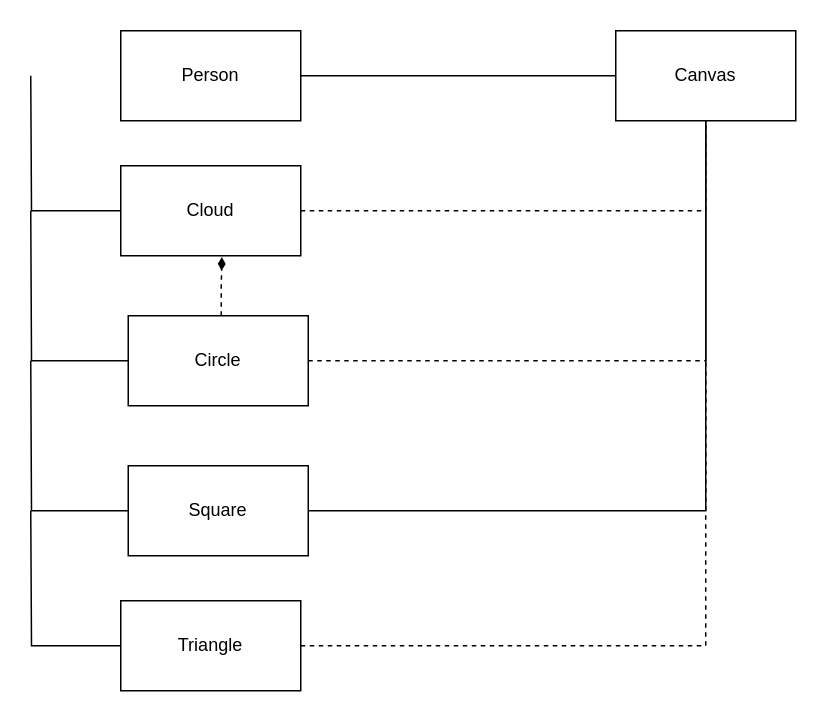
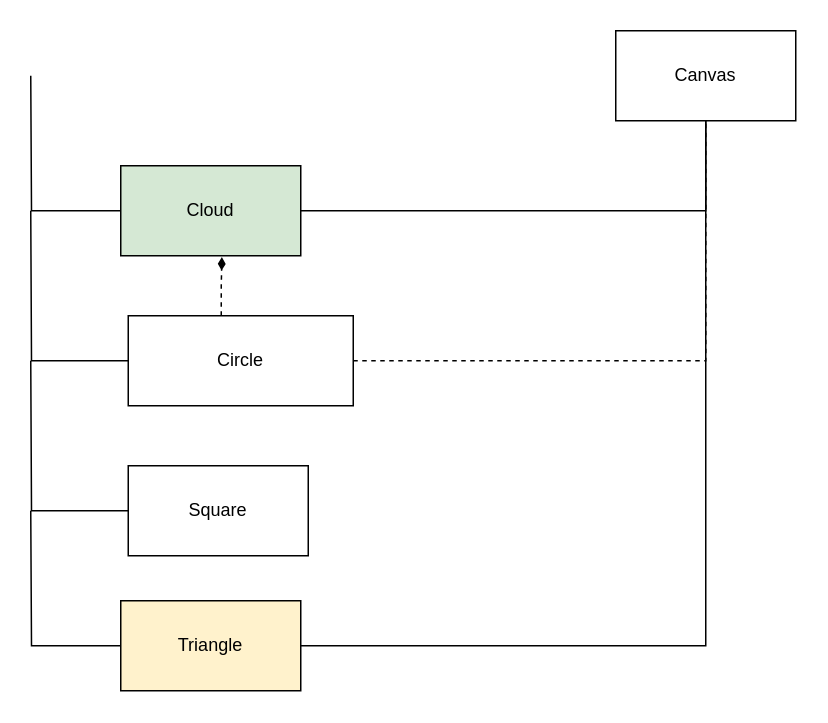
(211, 76) -> none
(458, 76) -> none
(211, 211) -> (211, 211)
(502, 211) -> (502, 211)
(218, 361) -> (241, 361)
(504, 511) -> none
(211, 646) -> (211, 646)
(572, 646) -> (572, 646)
